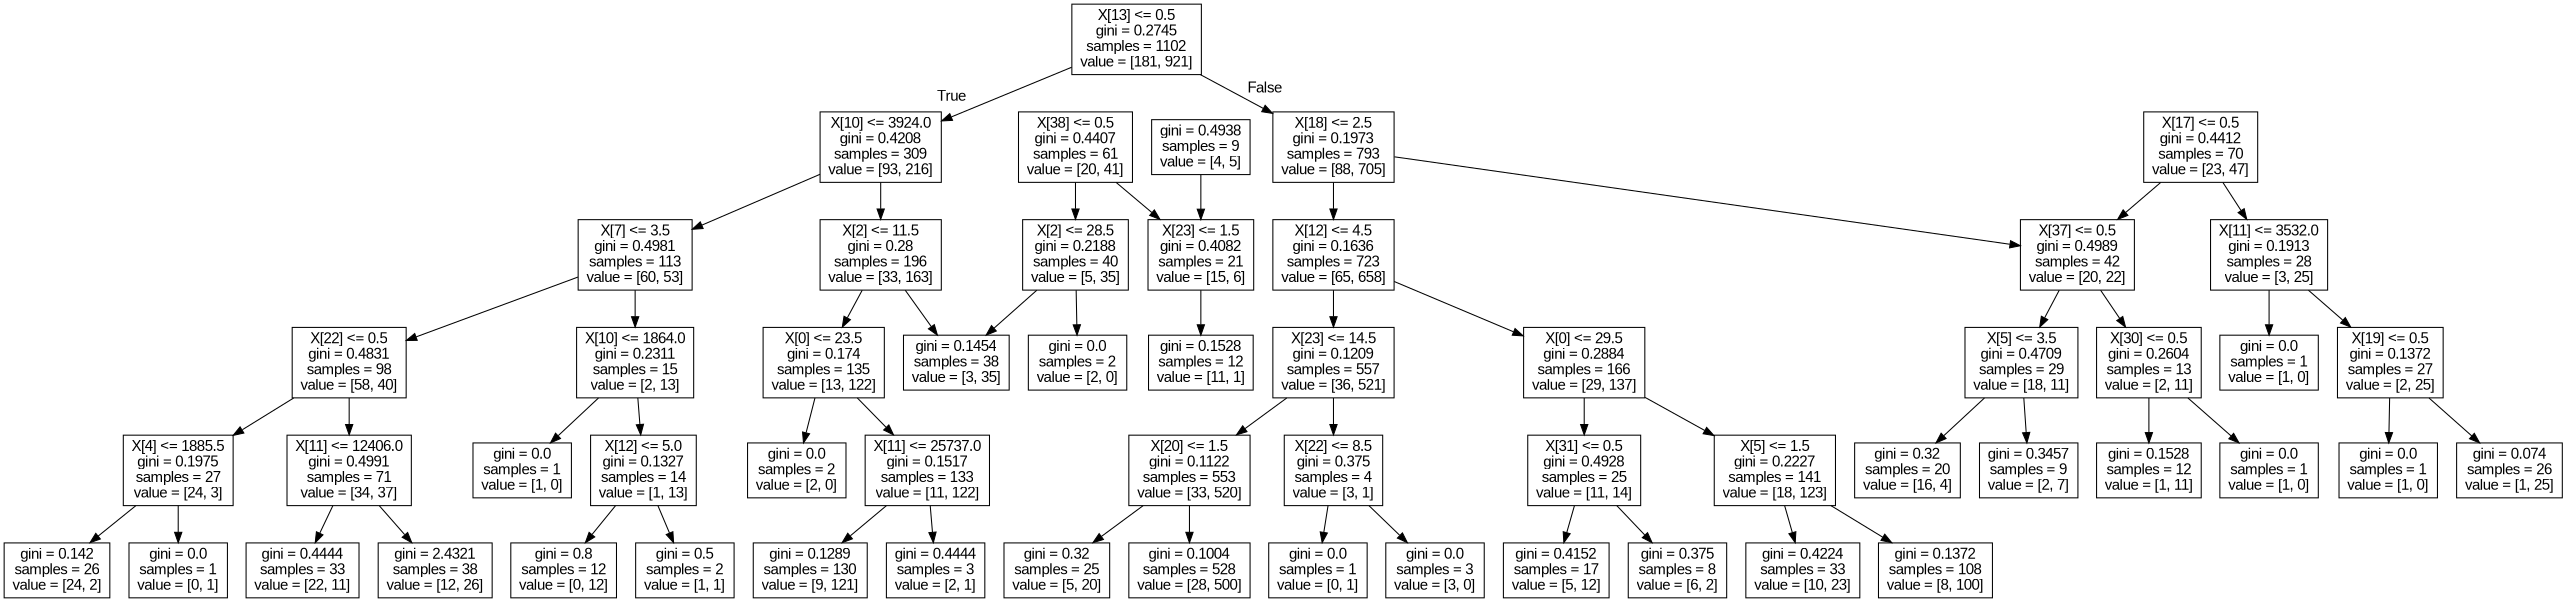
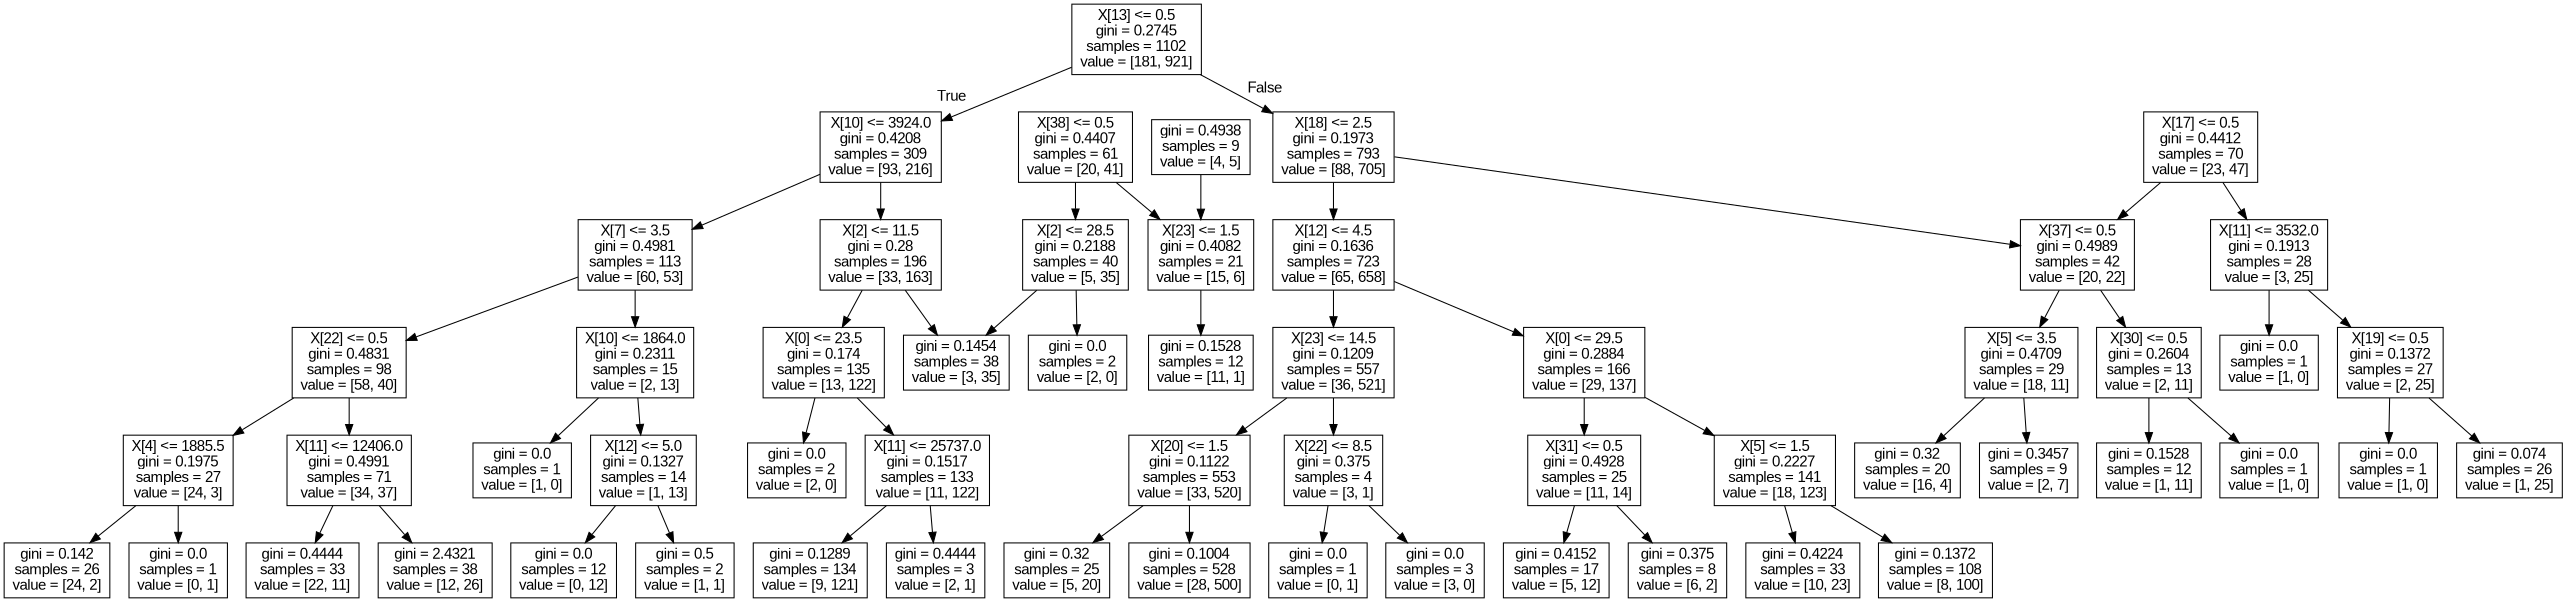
(564, 570) -> (564, 570)
(810, 570) -> (810, 570)
